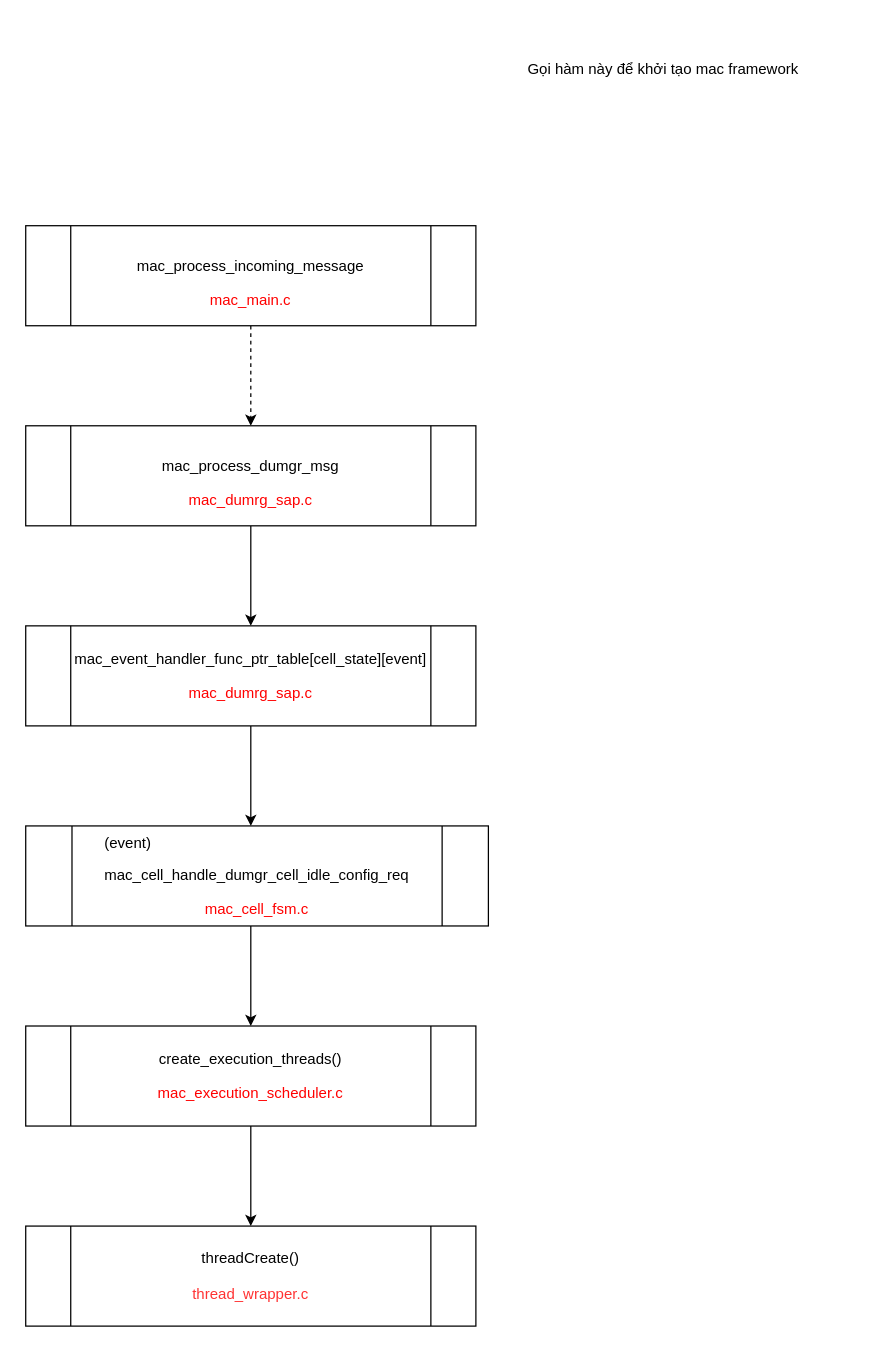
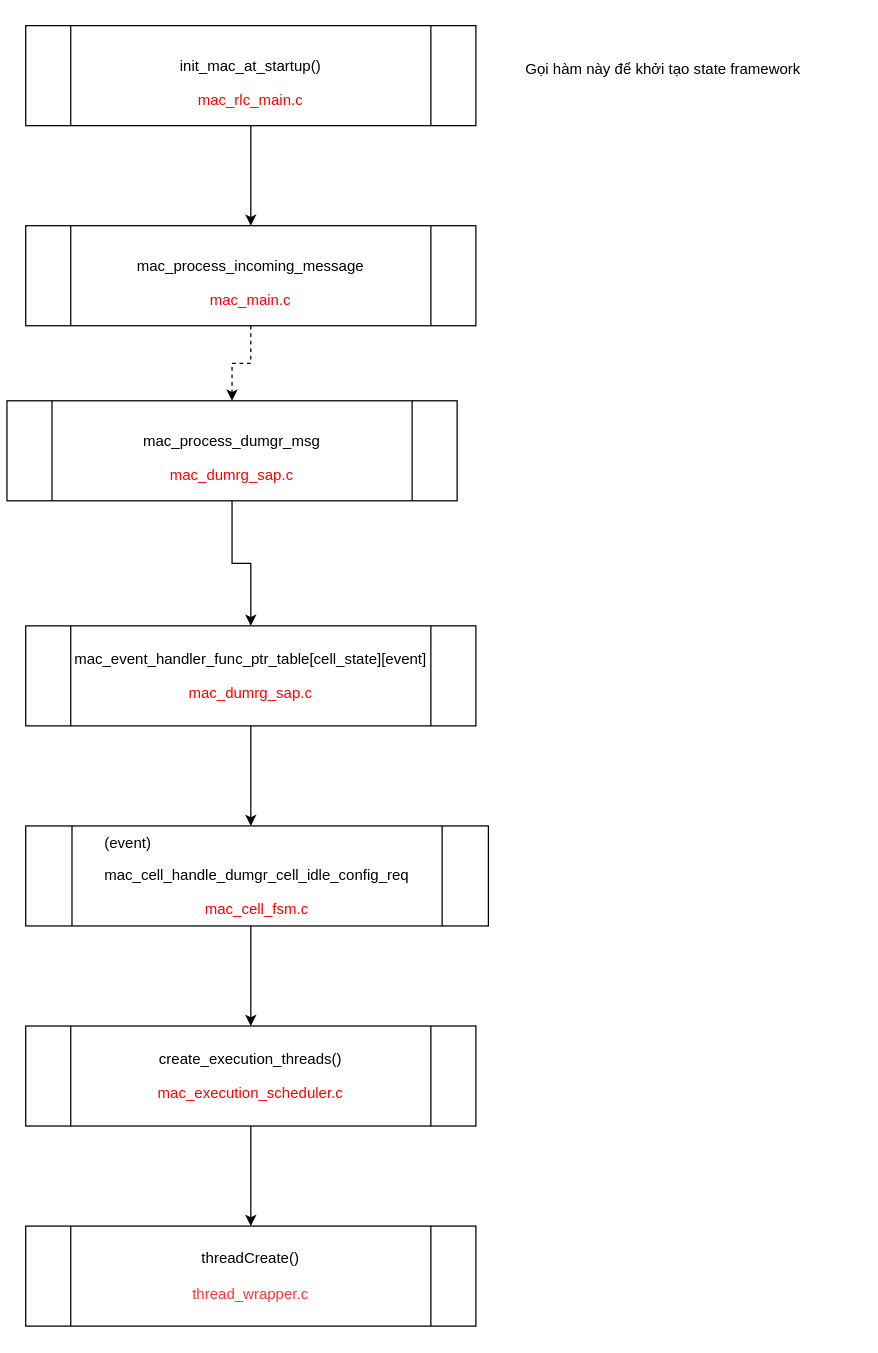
(663, 69) -> (663, 69)
none -> (251, 76)
none -> (251, 172)
(251, 476) -> (232, 451)
